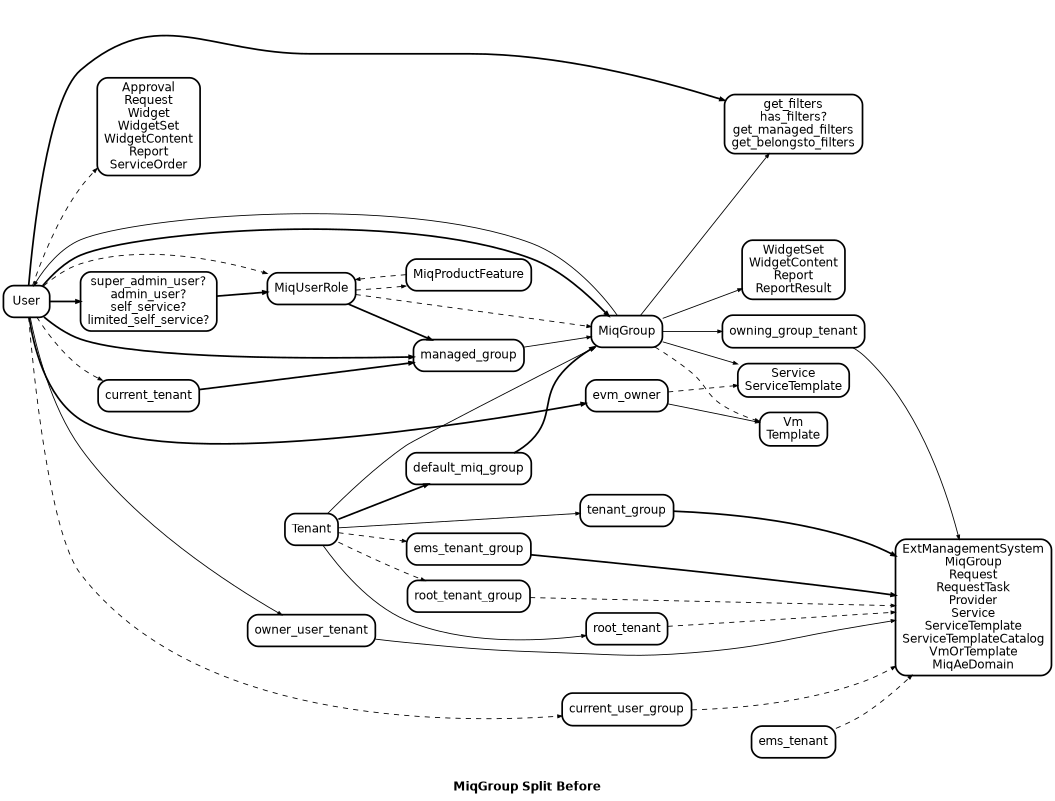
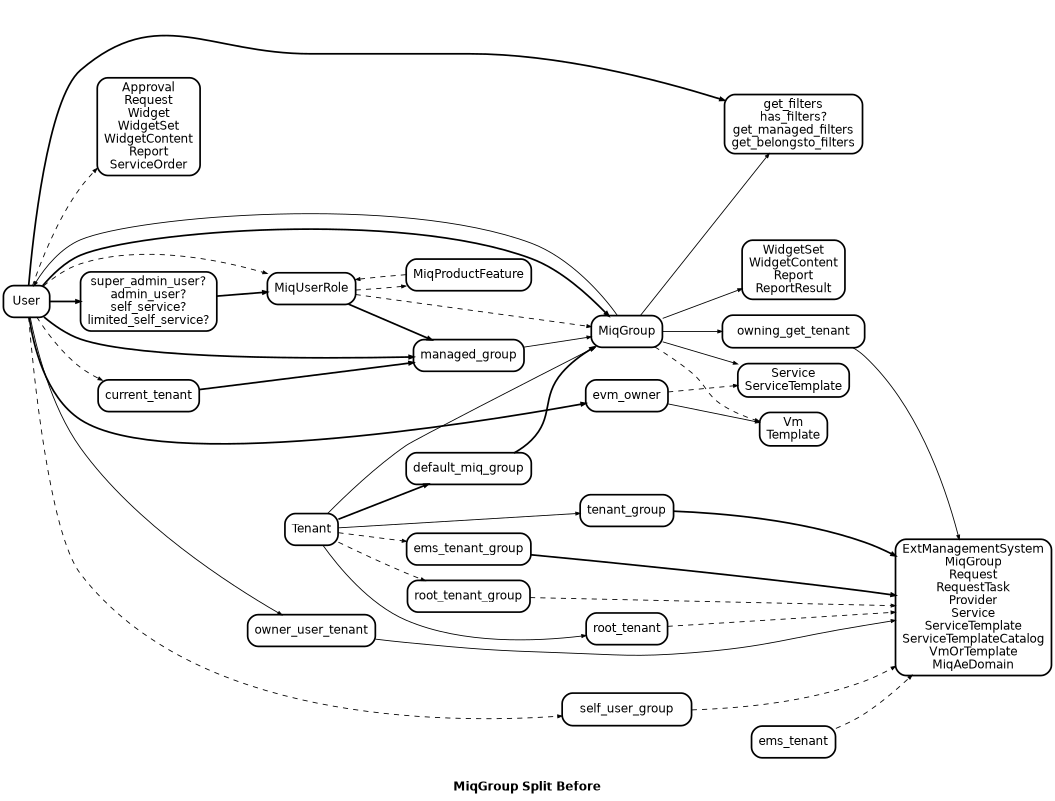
(794, 331) -> (794, 331)
(627, 709) -> (627, 709)
